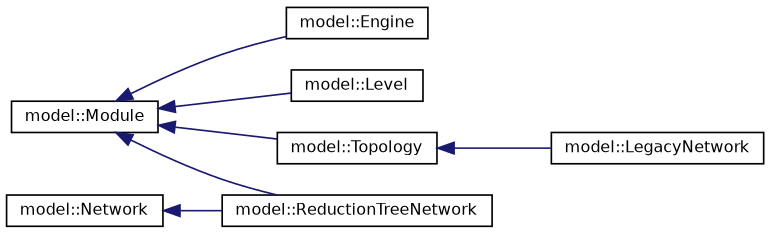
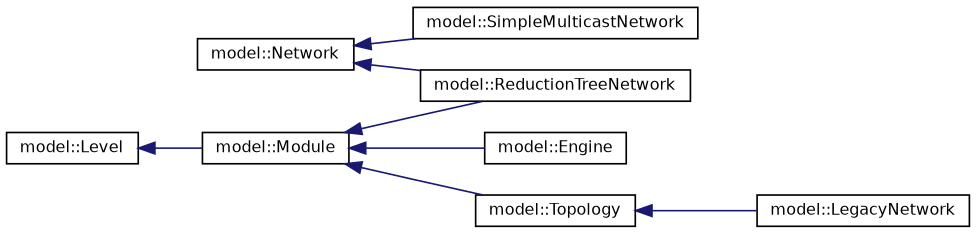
none -> (555, 23)
(233, 100) -> (179, 148)
